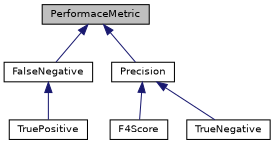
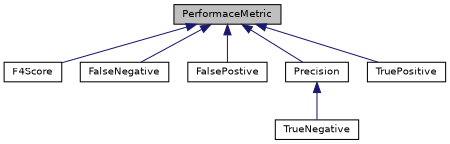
none -> (227, 72)
(48, 106) -> (322, 45)
(141, 106) -> (124, 45)
